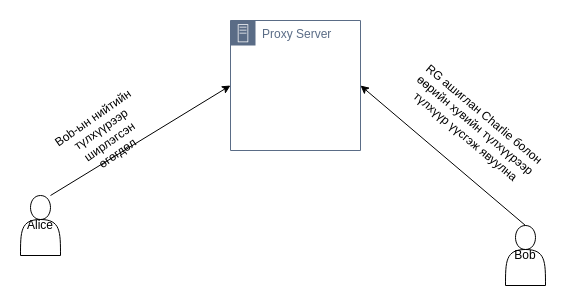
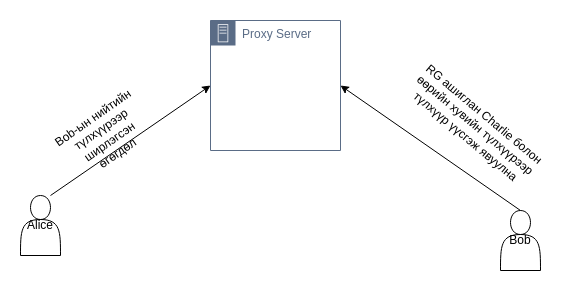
(296, 86) -> (276, 86)
(526, 256) -> (521, 241)
